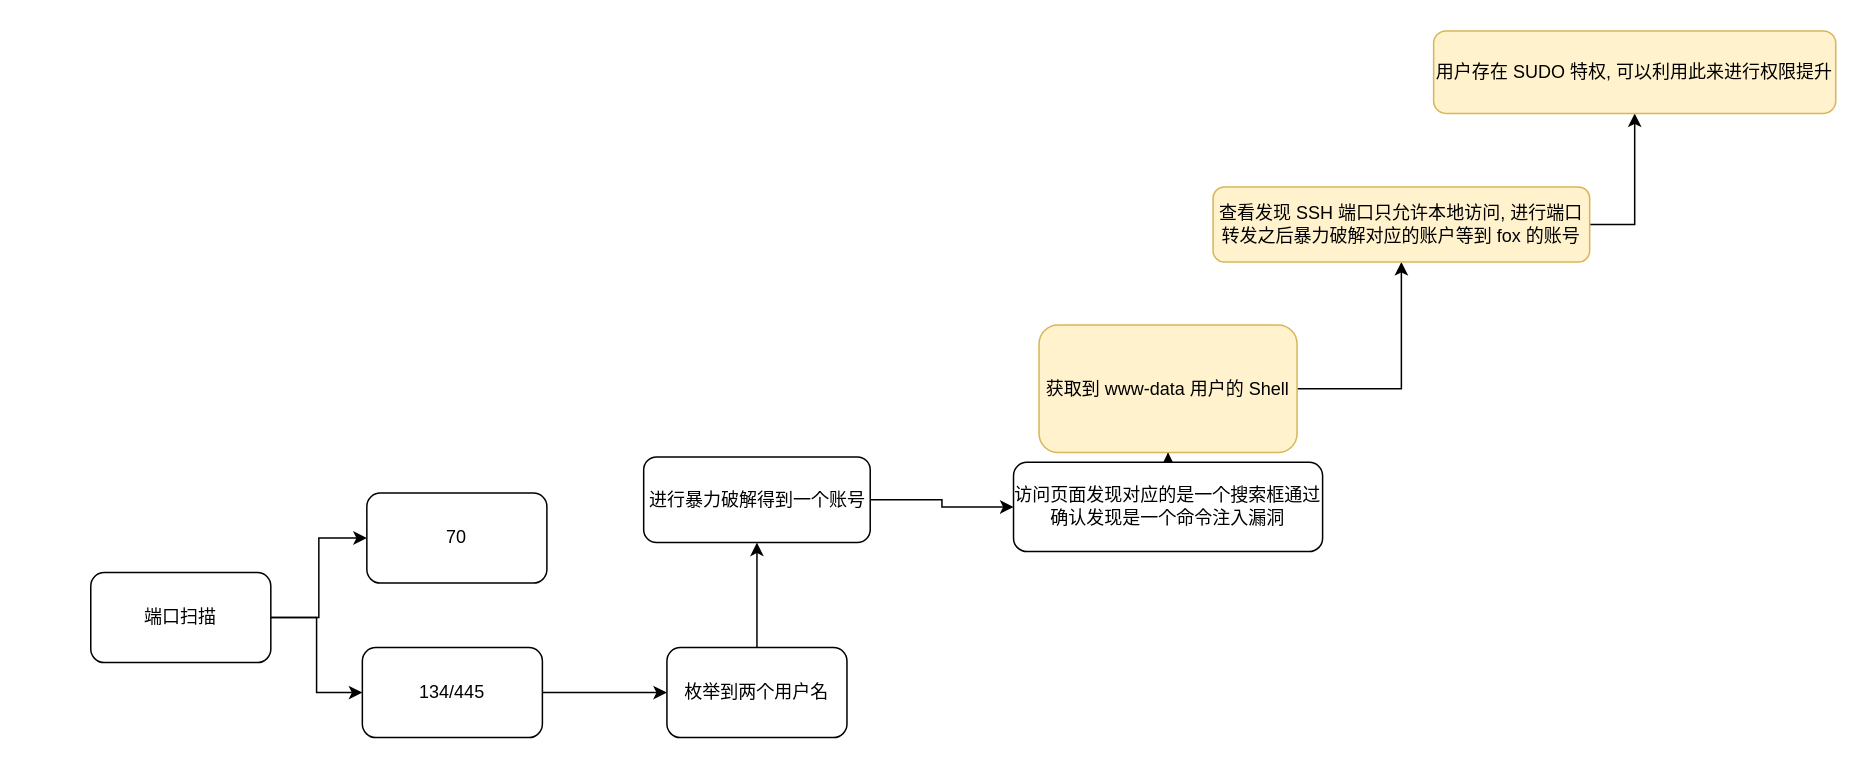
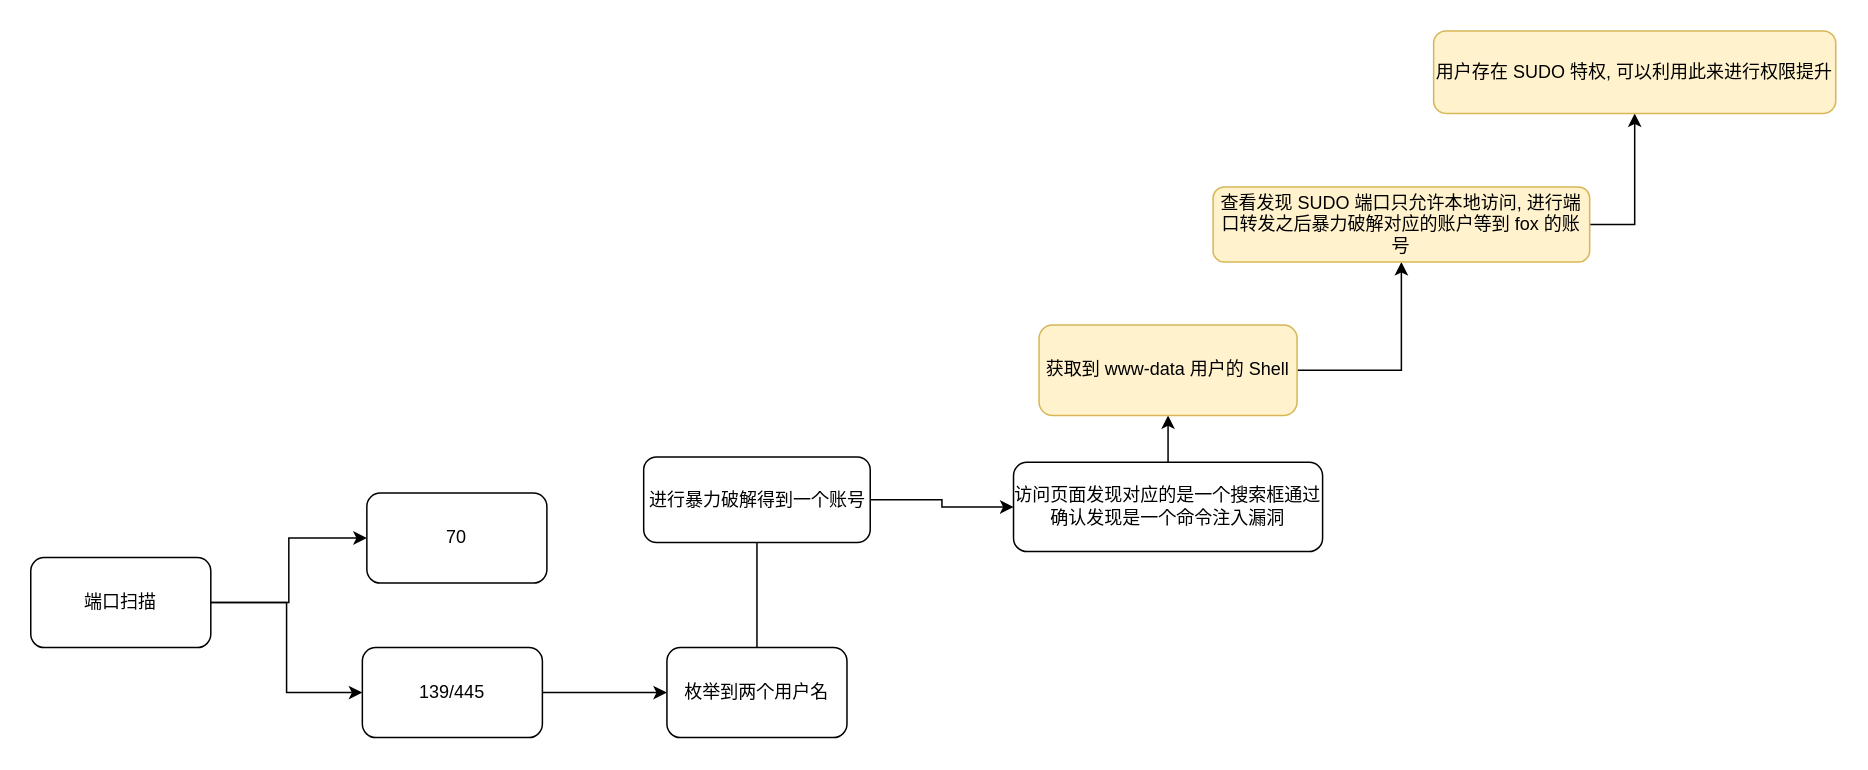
(1401, 224) -> (1401, 224)
(1168, 389) -> (1168, 370)
(757, 554) -> (757, 549)
(181, 617) -> (121, 602)
(452, 692) -> (452, 692)
